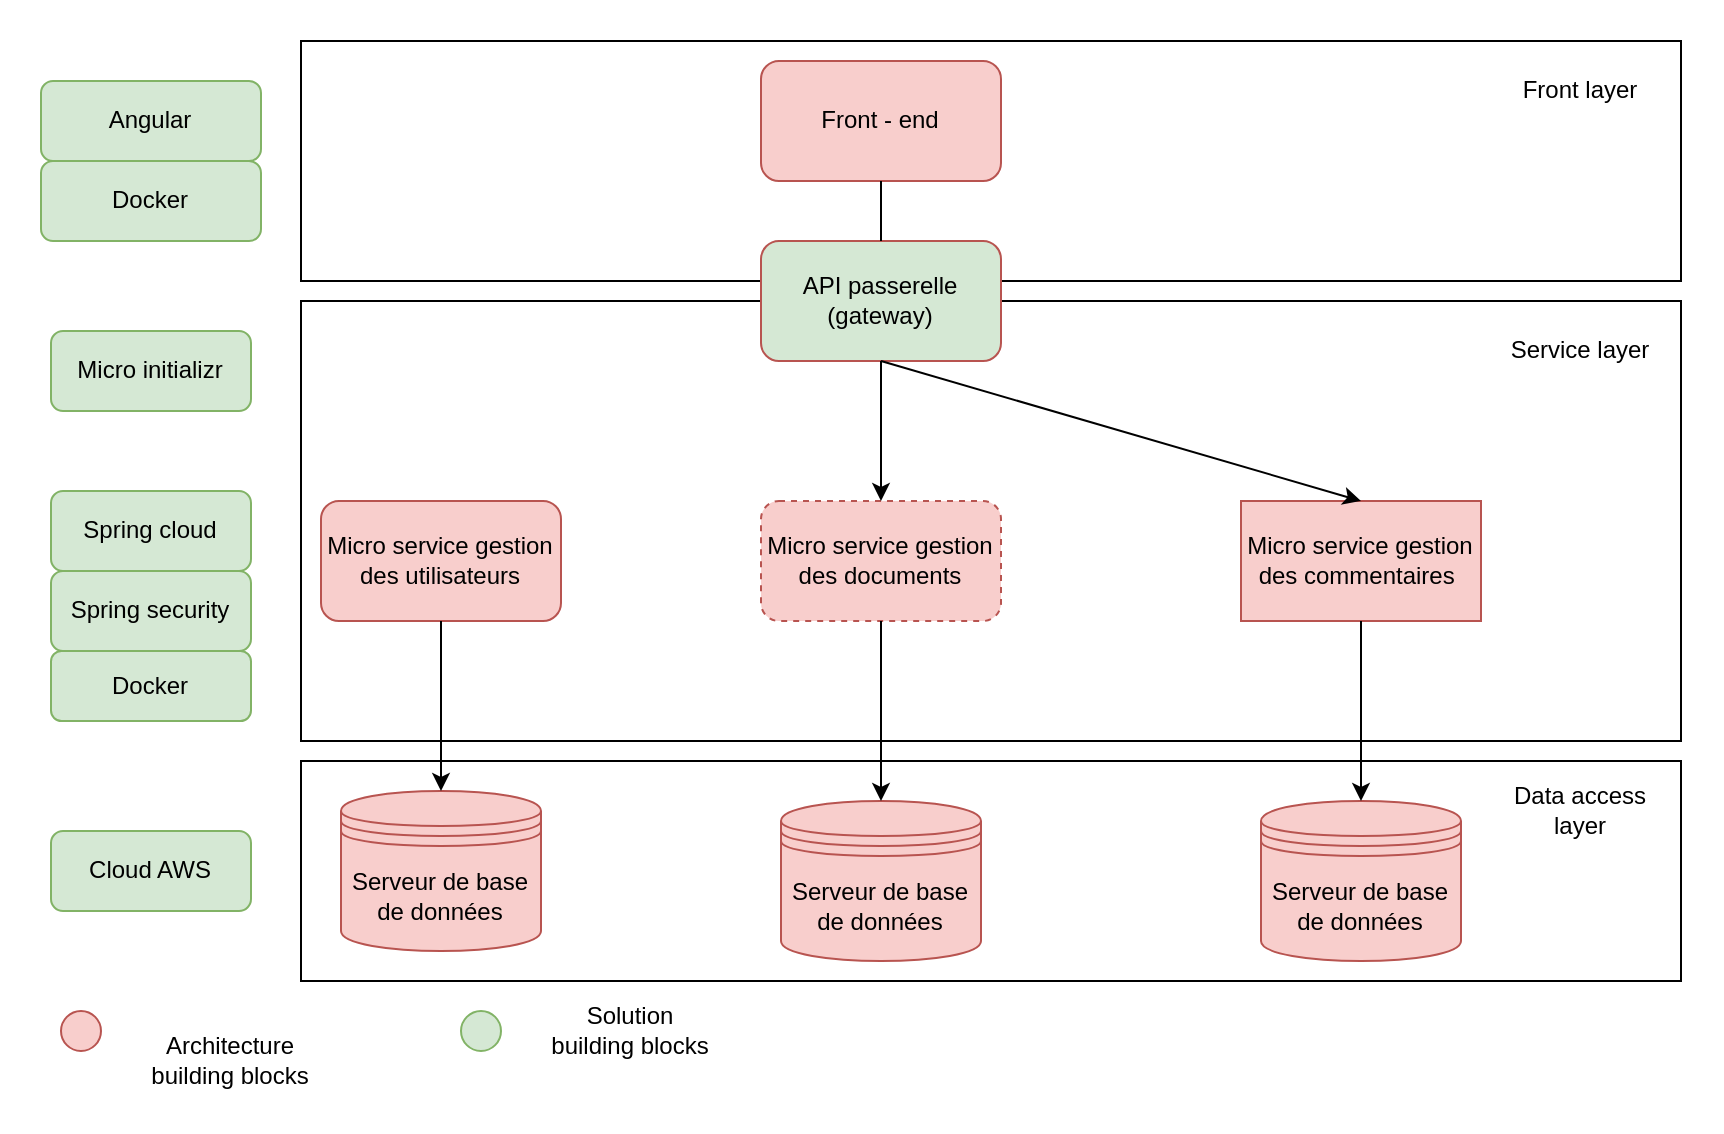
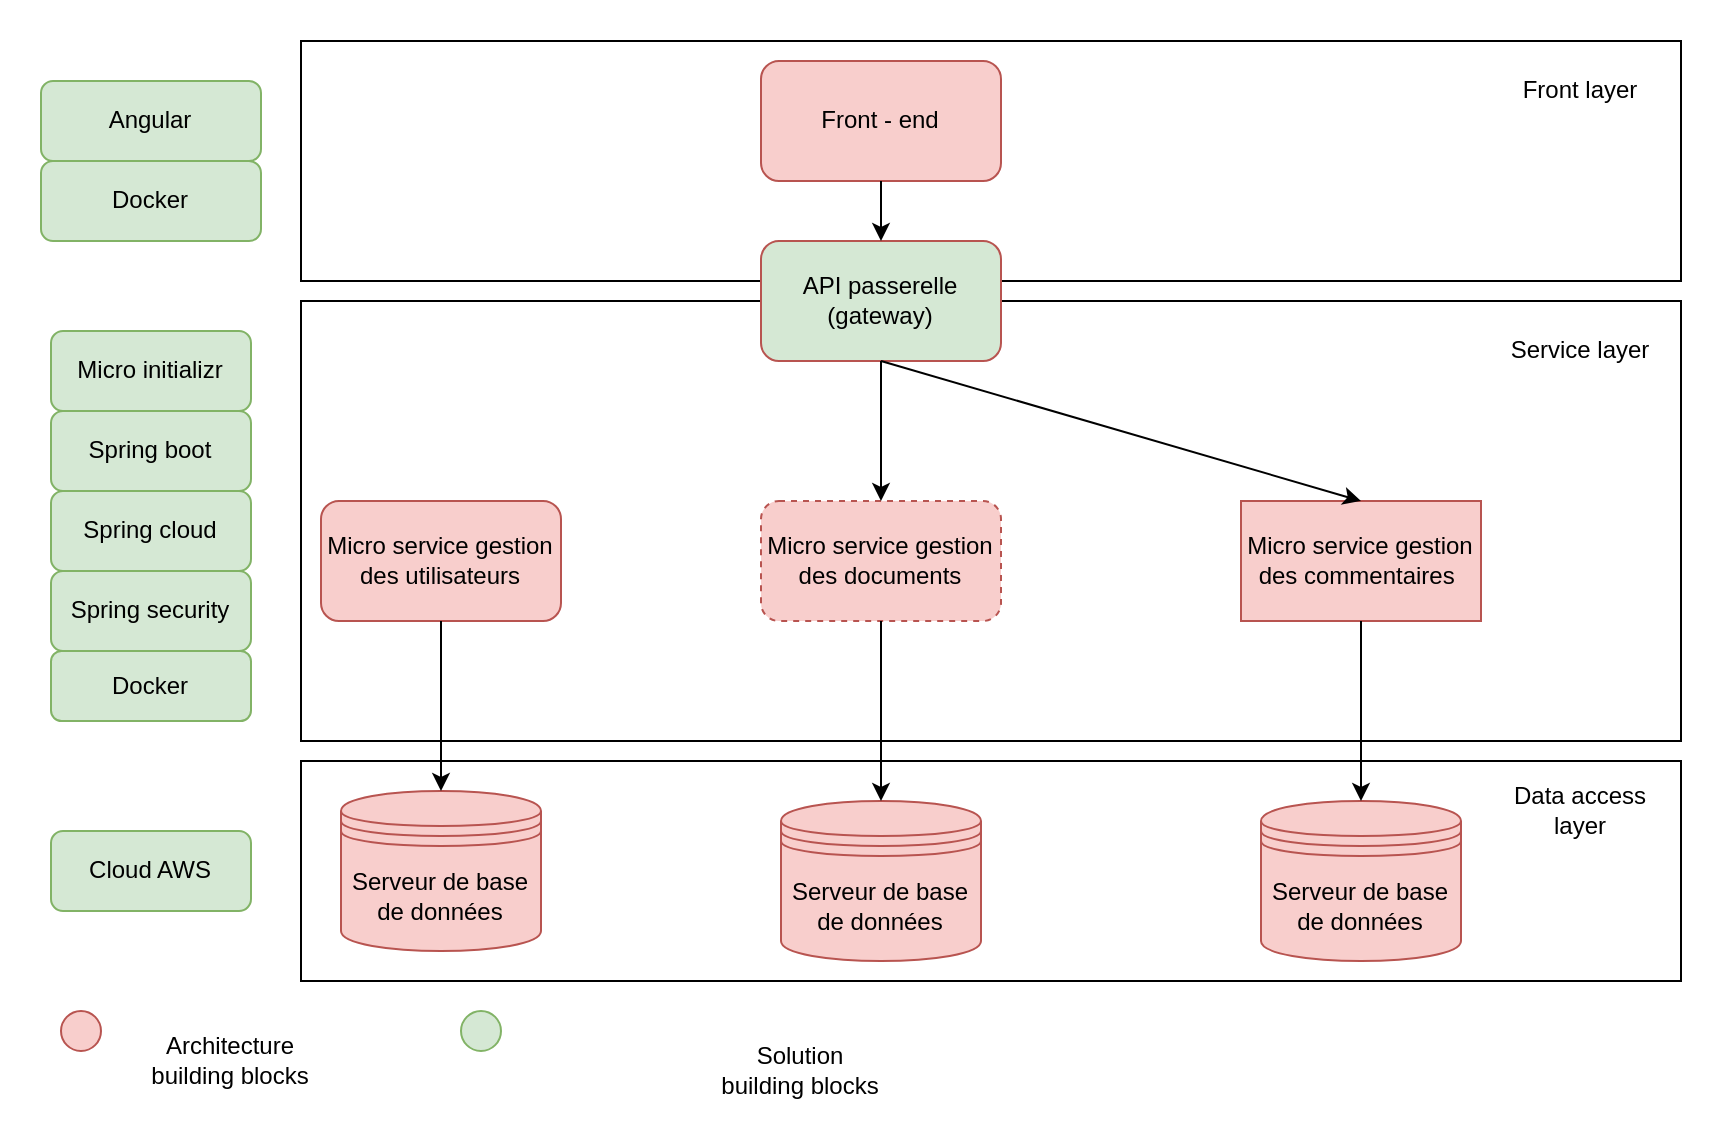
(881, 232) -> (881, 226)
none -> (151, 451)
(631, 1031) -> (801, 1071)
